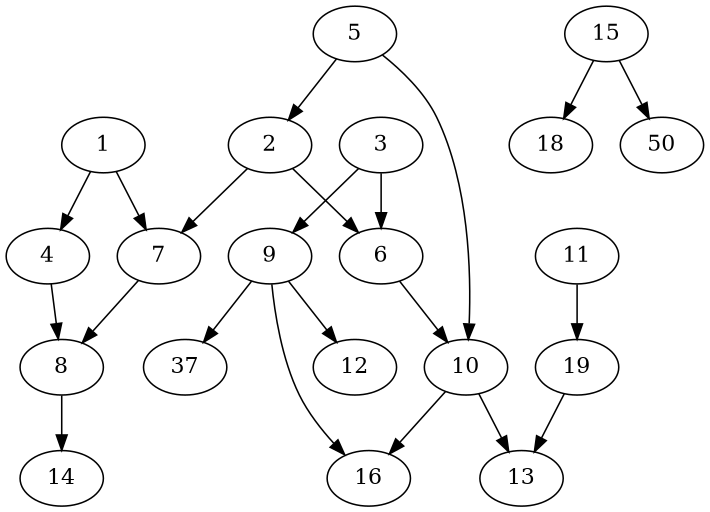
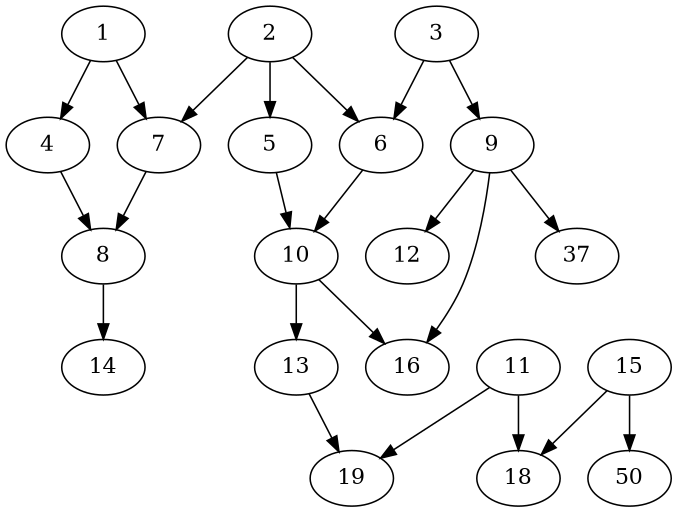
(317, 83) -> (270, 82)
none -> (518, 415)
(553, 416) -> (320, 416)
